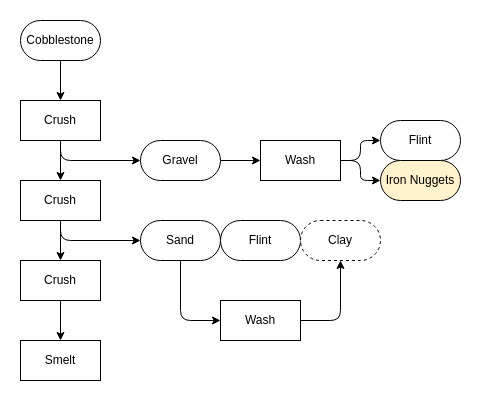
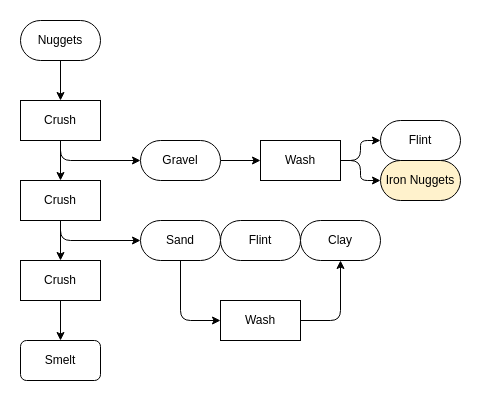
(61, 41) -> (61, 41)
(341, 241) -> (341, 241)
(61, 361) -> (61, 361)
